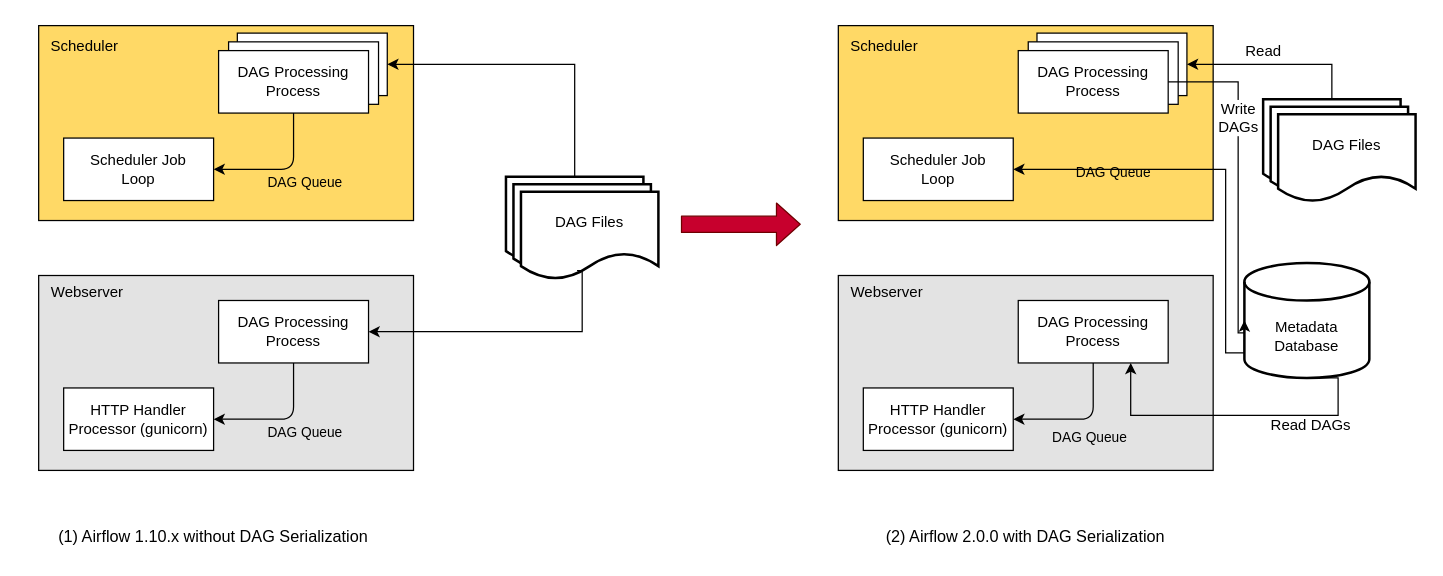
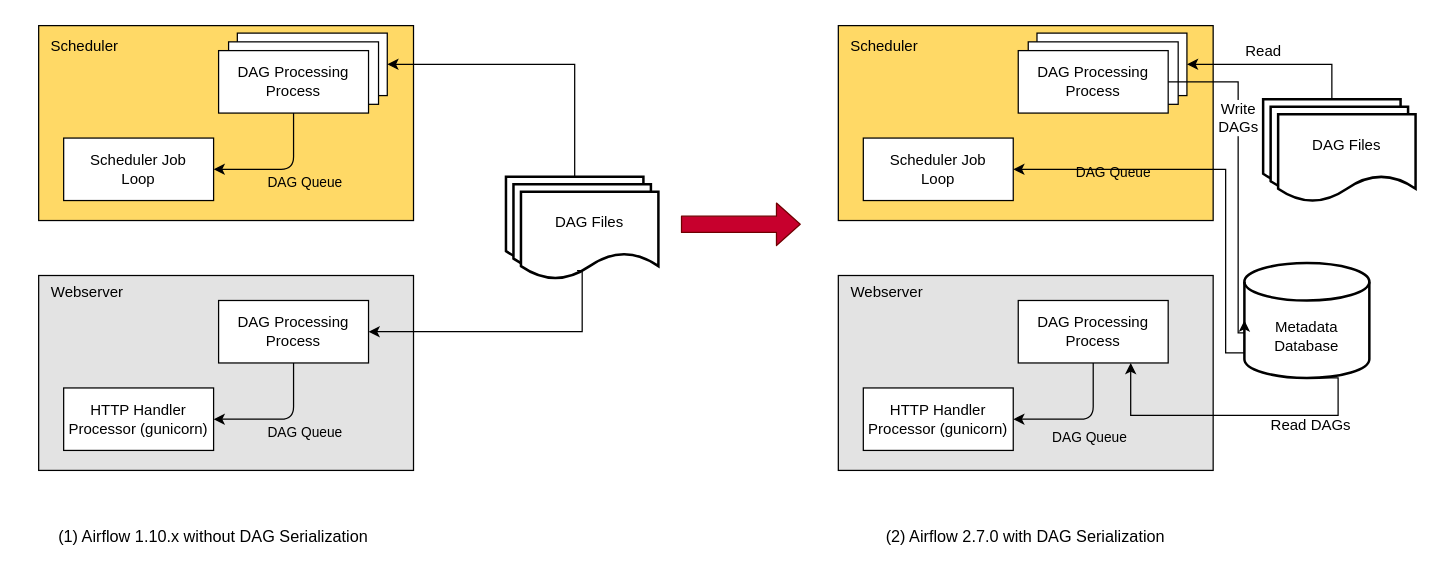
(1026, 537) -> (1026, 537)
